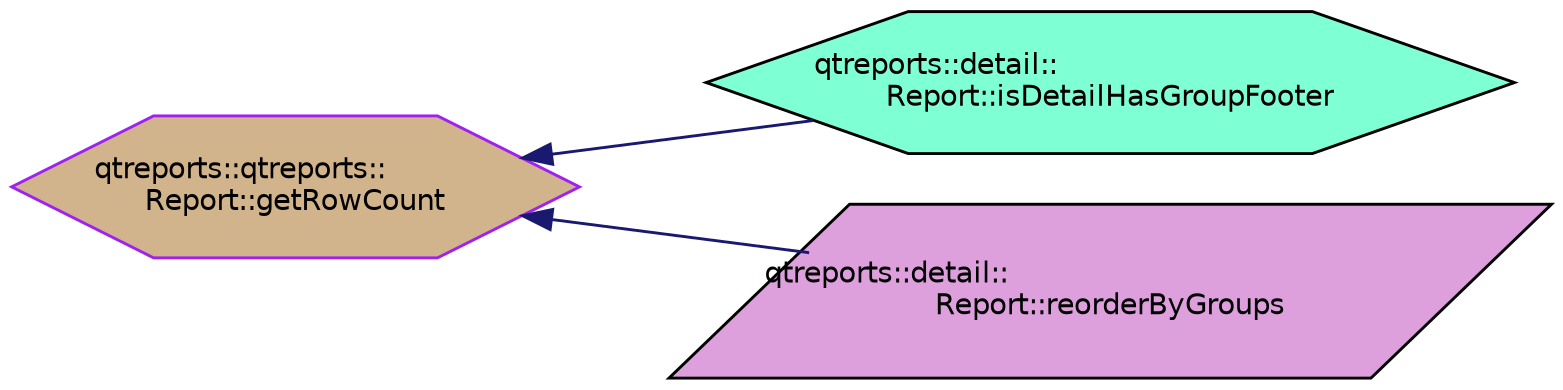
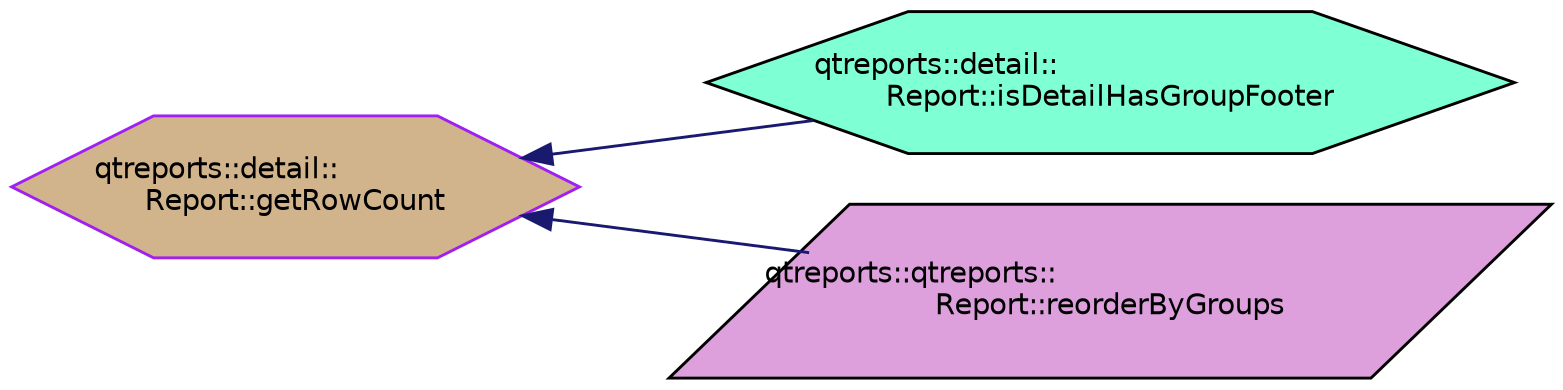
(296, 187) -> (296, 187)
(1110, 291) -> (1110, 291)
